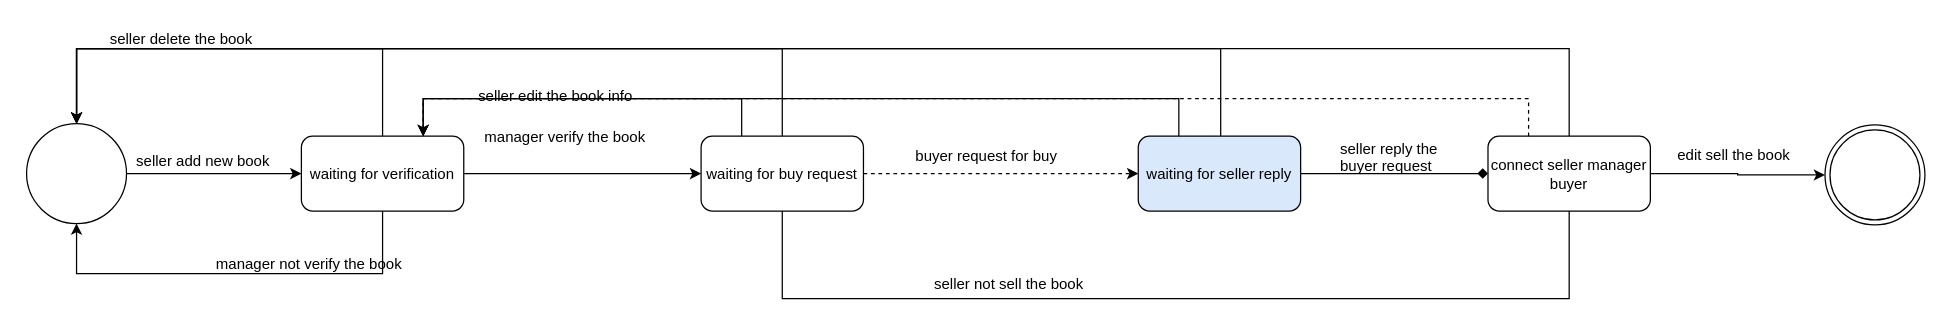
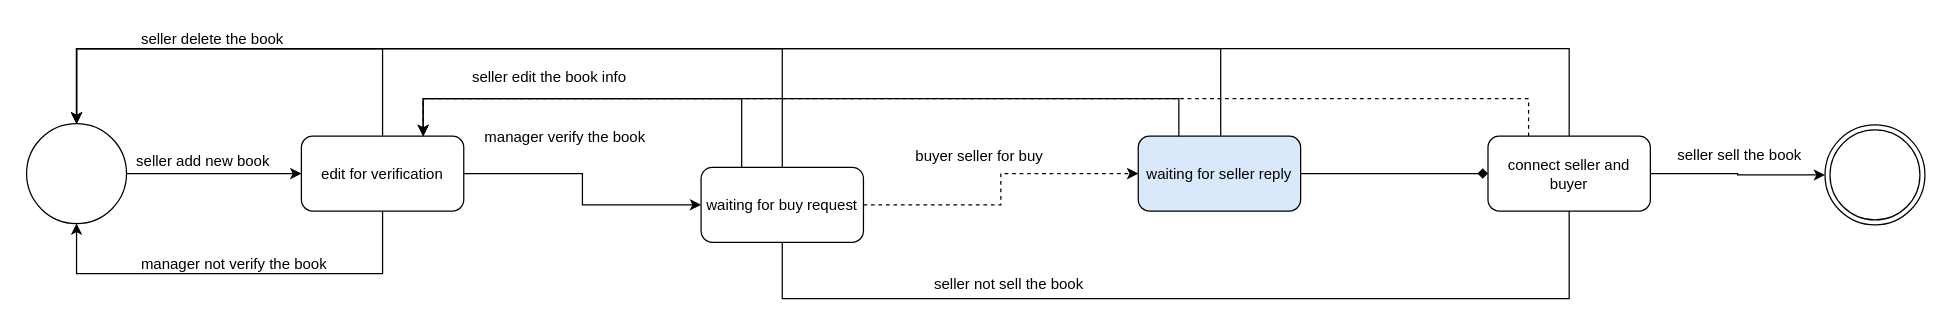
(188, 39) -> (219, 39)
(563, 96) -> (557, 78)
(1401, 155) -> none
(1742, 156) -> (1748, 156)
(998, 157) -> (990, 157)
(382, 174) -> (382, 174)
(782, 174) -> (782, 205)
(1569, 174) -> (1569, 174)
(313, 264) -> (238, 264)
